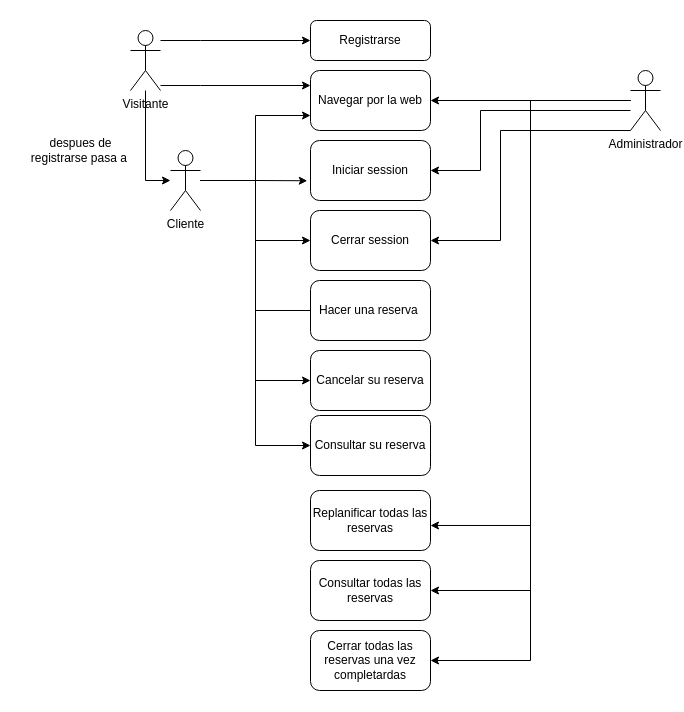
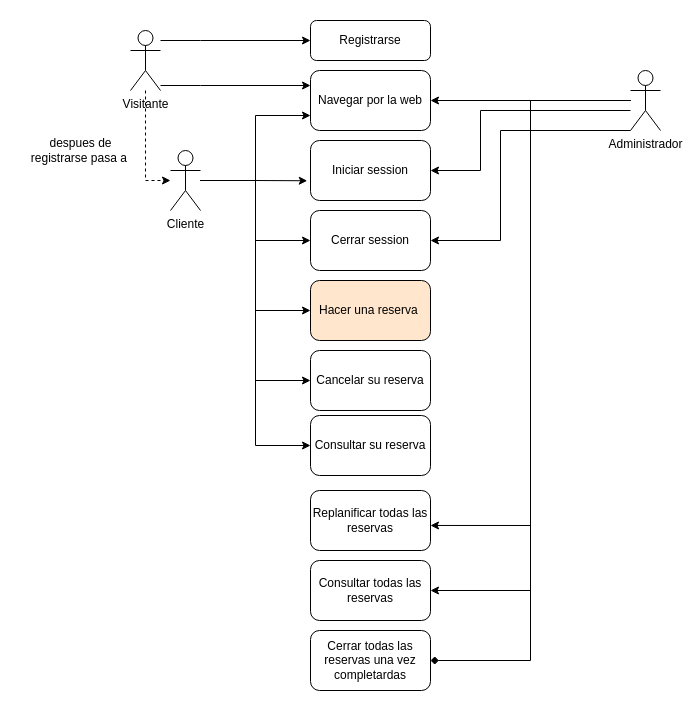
(146, 145) -> (146, 145)
(305, 311) -> (302, 311)
(371, 311) -> (371, 311)
(438, 661) -> (439, 661)
